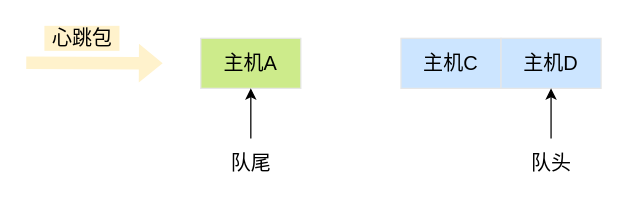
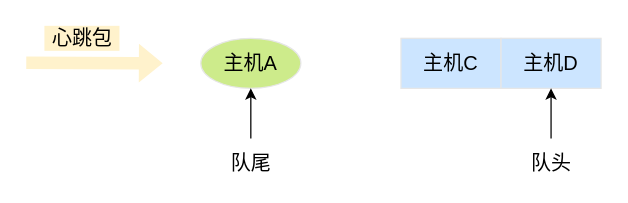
(251, 63) -> (251, 63)
